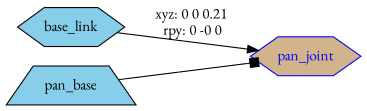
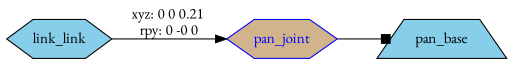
(71, 27) -> (59, 39)
(183, 72) -> (358, 39)
